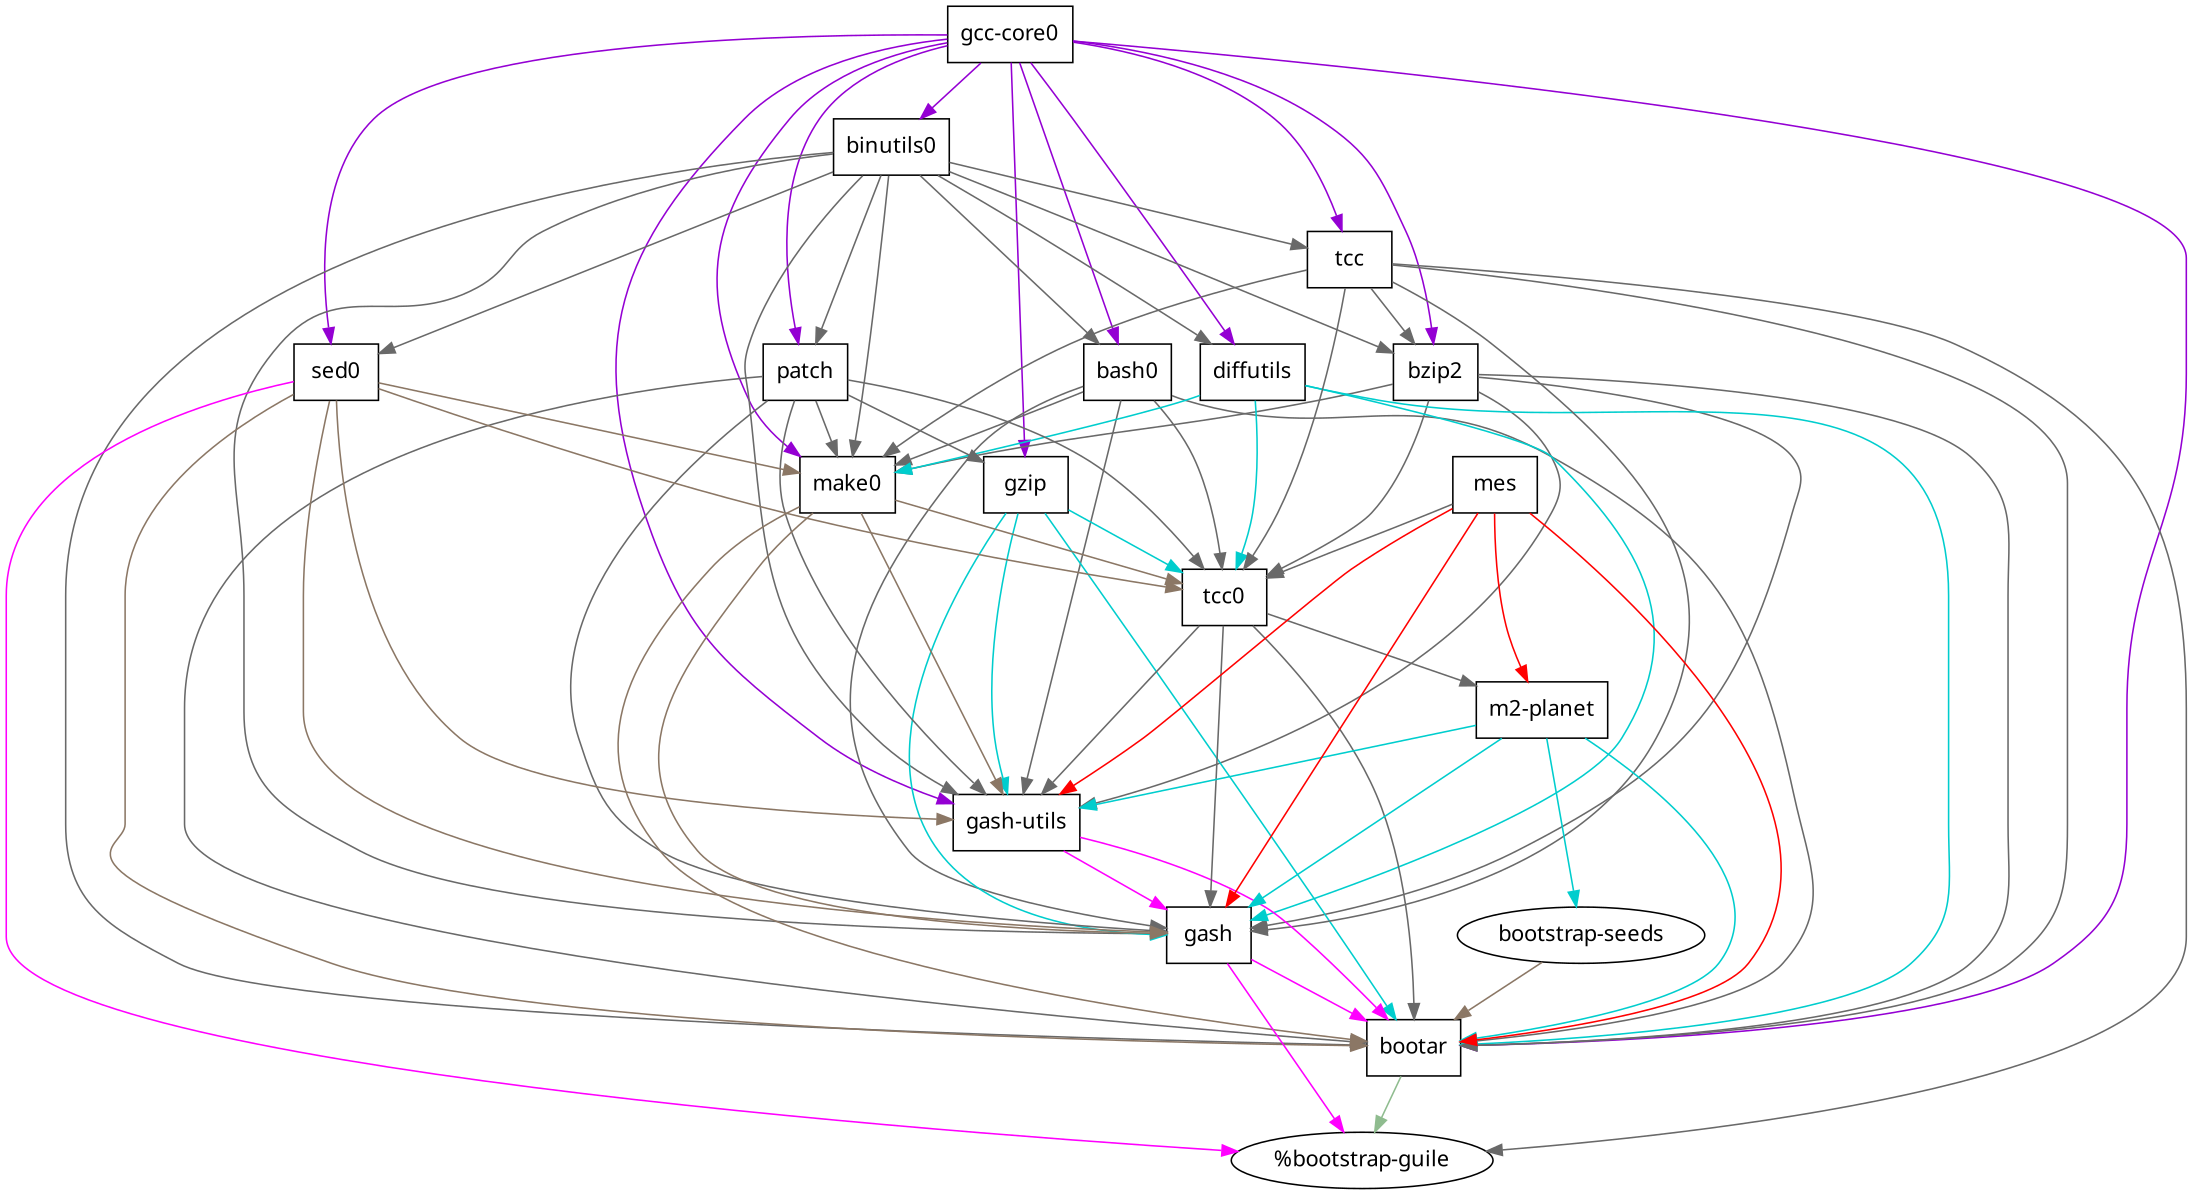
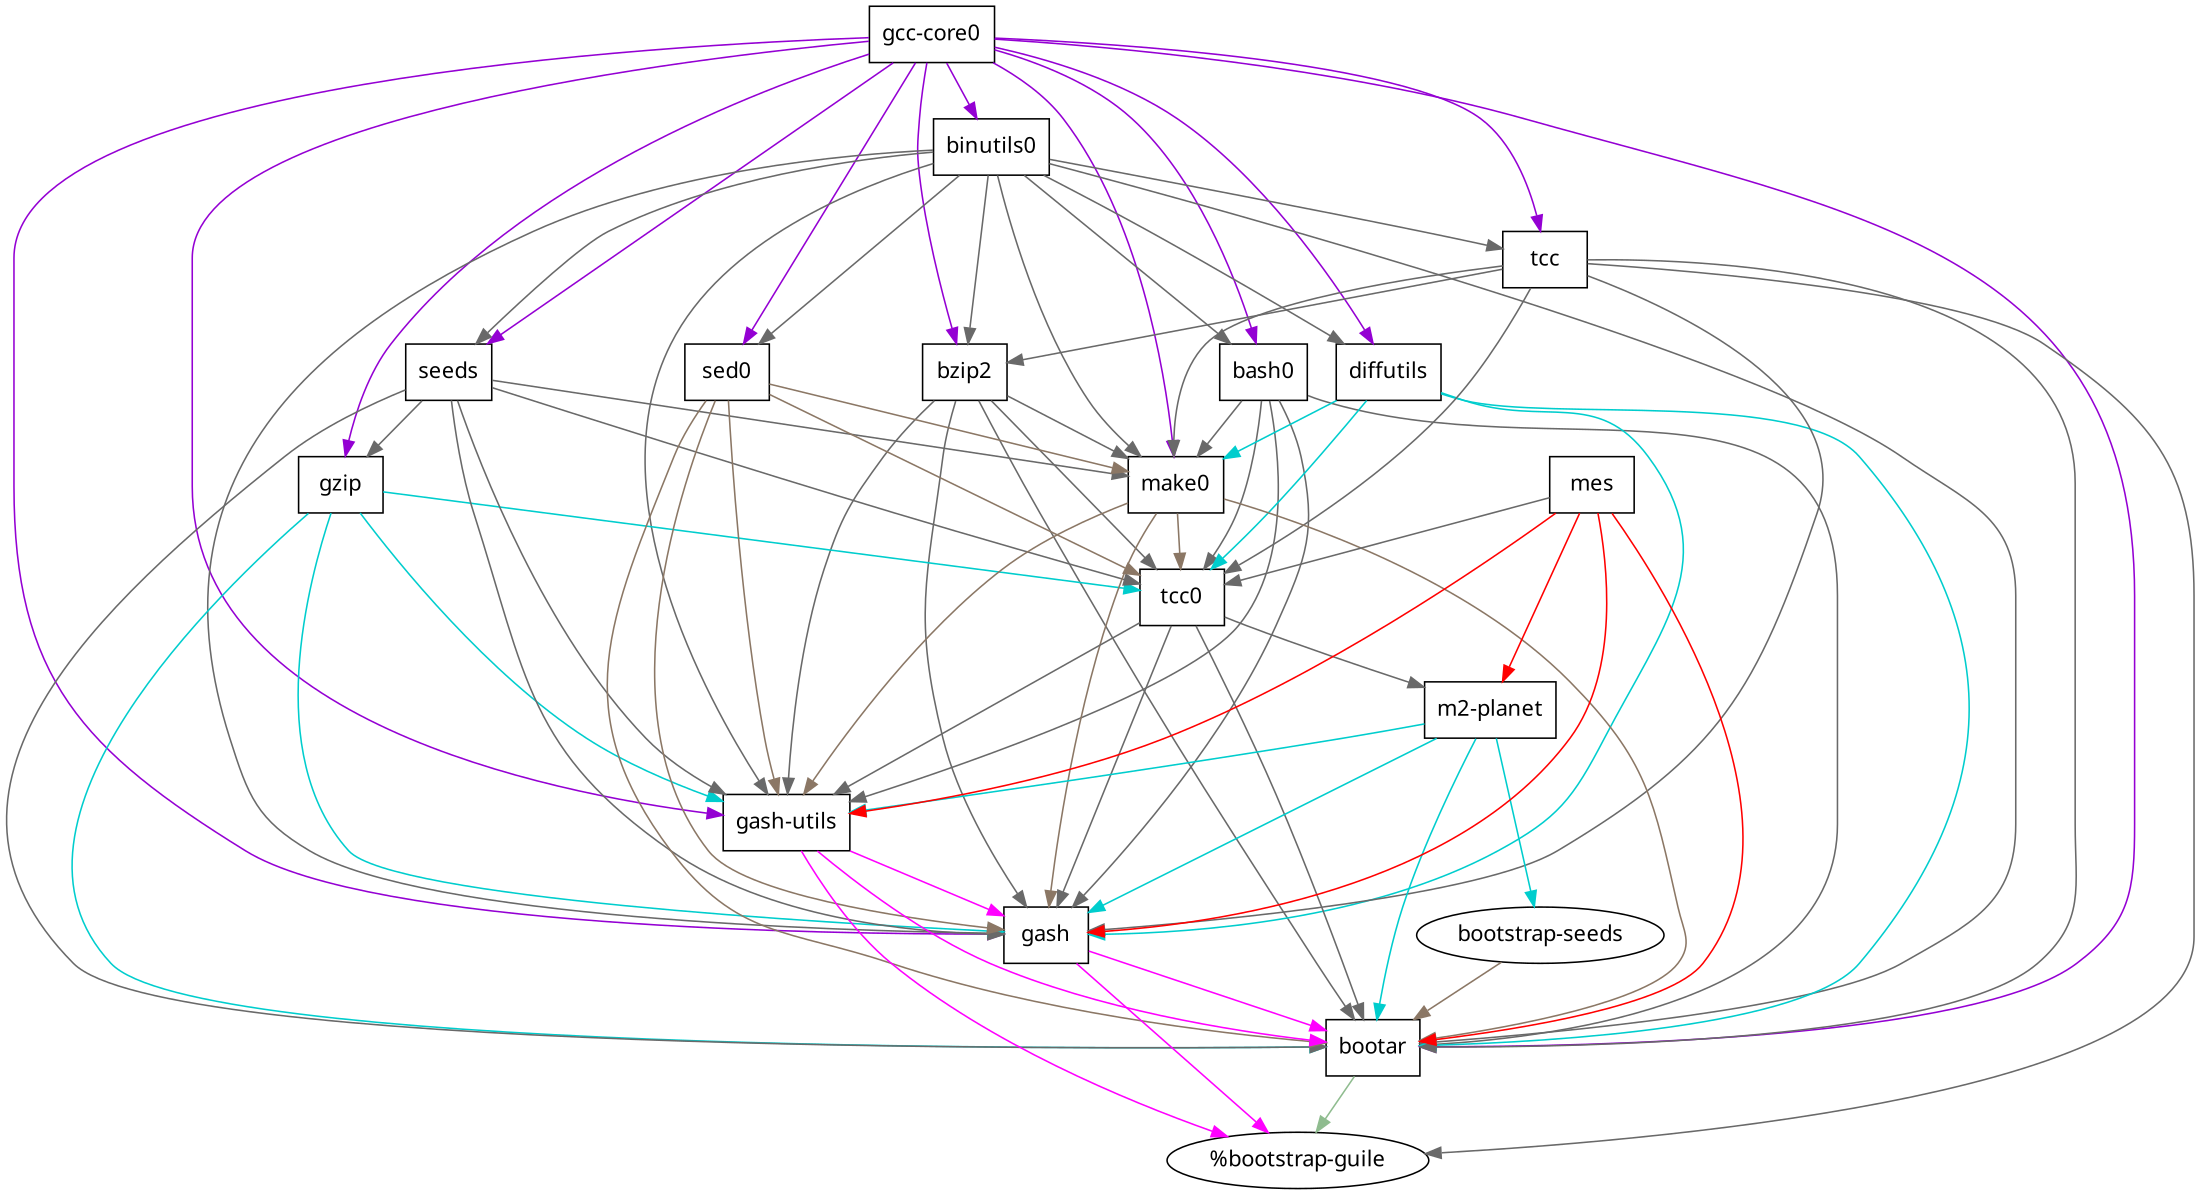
(805, 372) -> (449, 372)
none -> (16, 518)
(240, 1039) -> (981, 1025)
